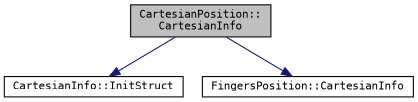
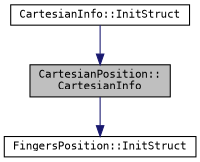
(147, 54) -> (100, 40)
(308, 87) -> (100, 147)
